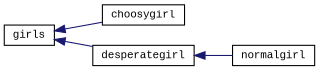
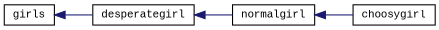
(84, 26) -> (339, 15)
